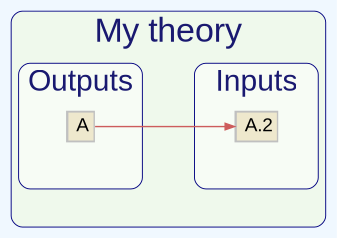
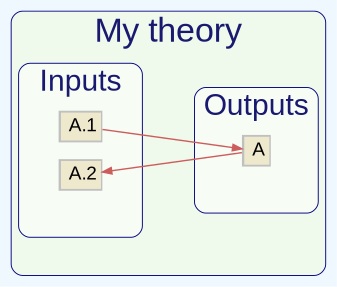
none -> (80, 127)
